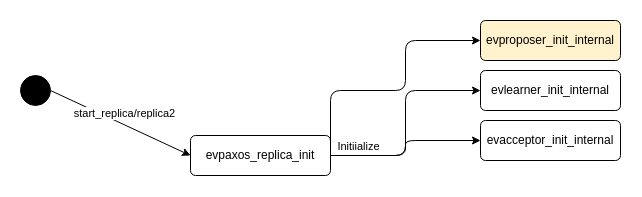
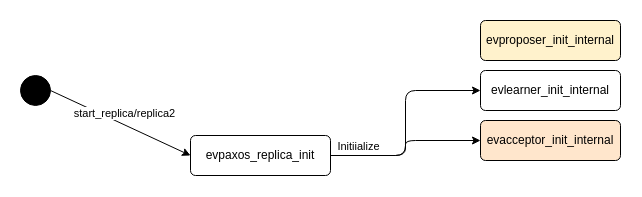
(399, 90) -> none
(551, 141) -> (551, 141)
